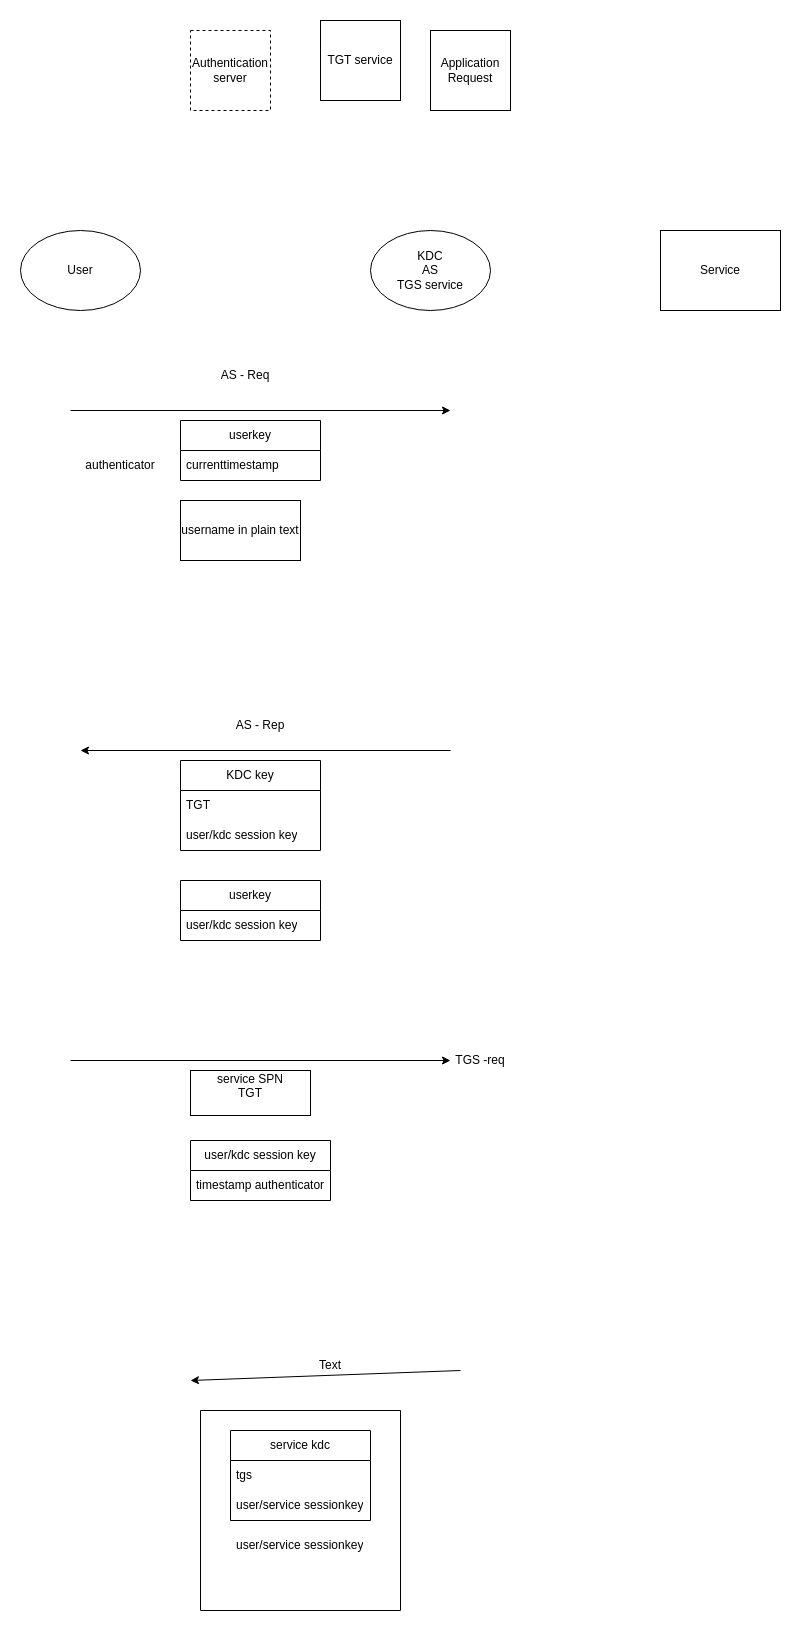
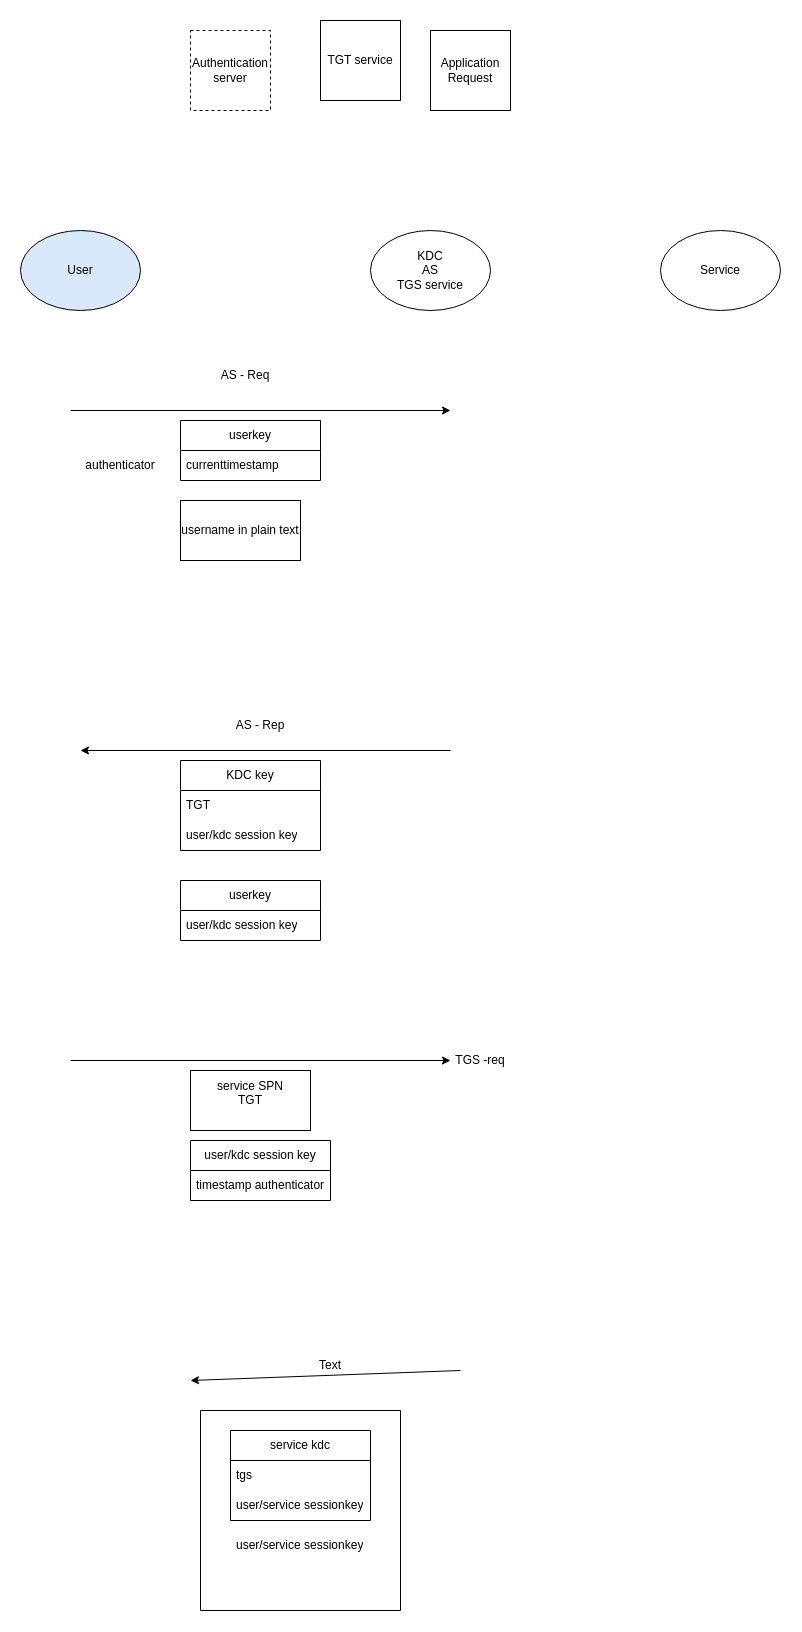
(81, 271) -> (81, 271)
(721, 271) -> (721, 271)
(251, 1093) -> (251, 1101)
